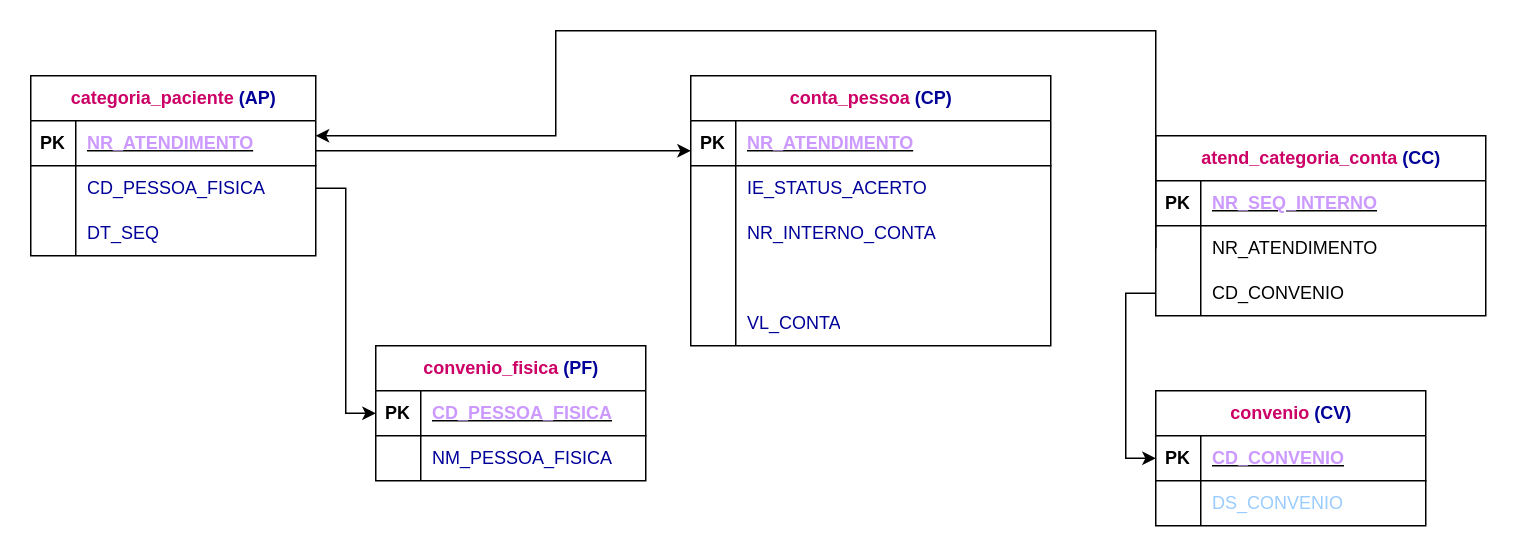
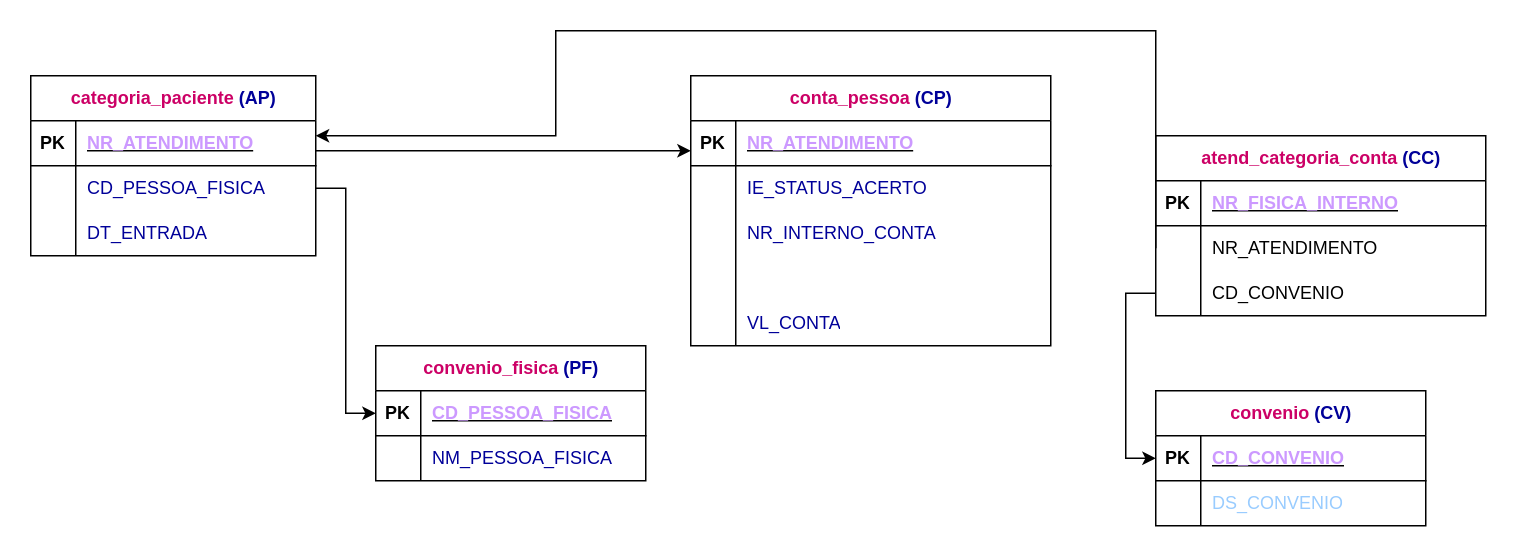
(1283, 203) -> (1298, 203)
(118, 233) -> (138, 233)
